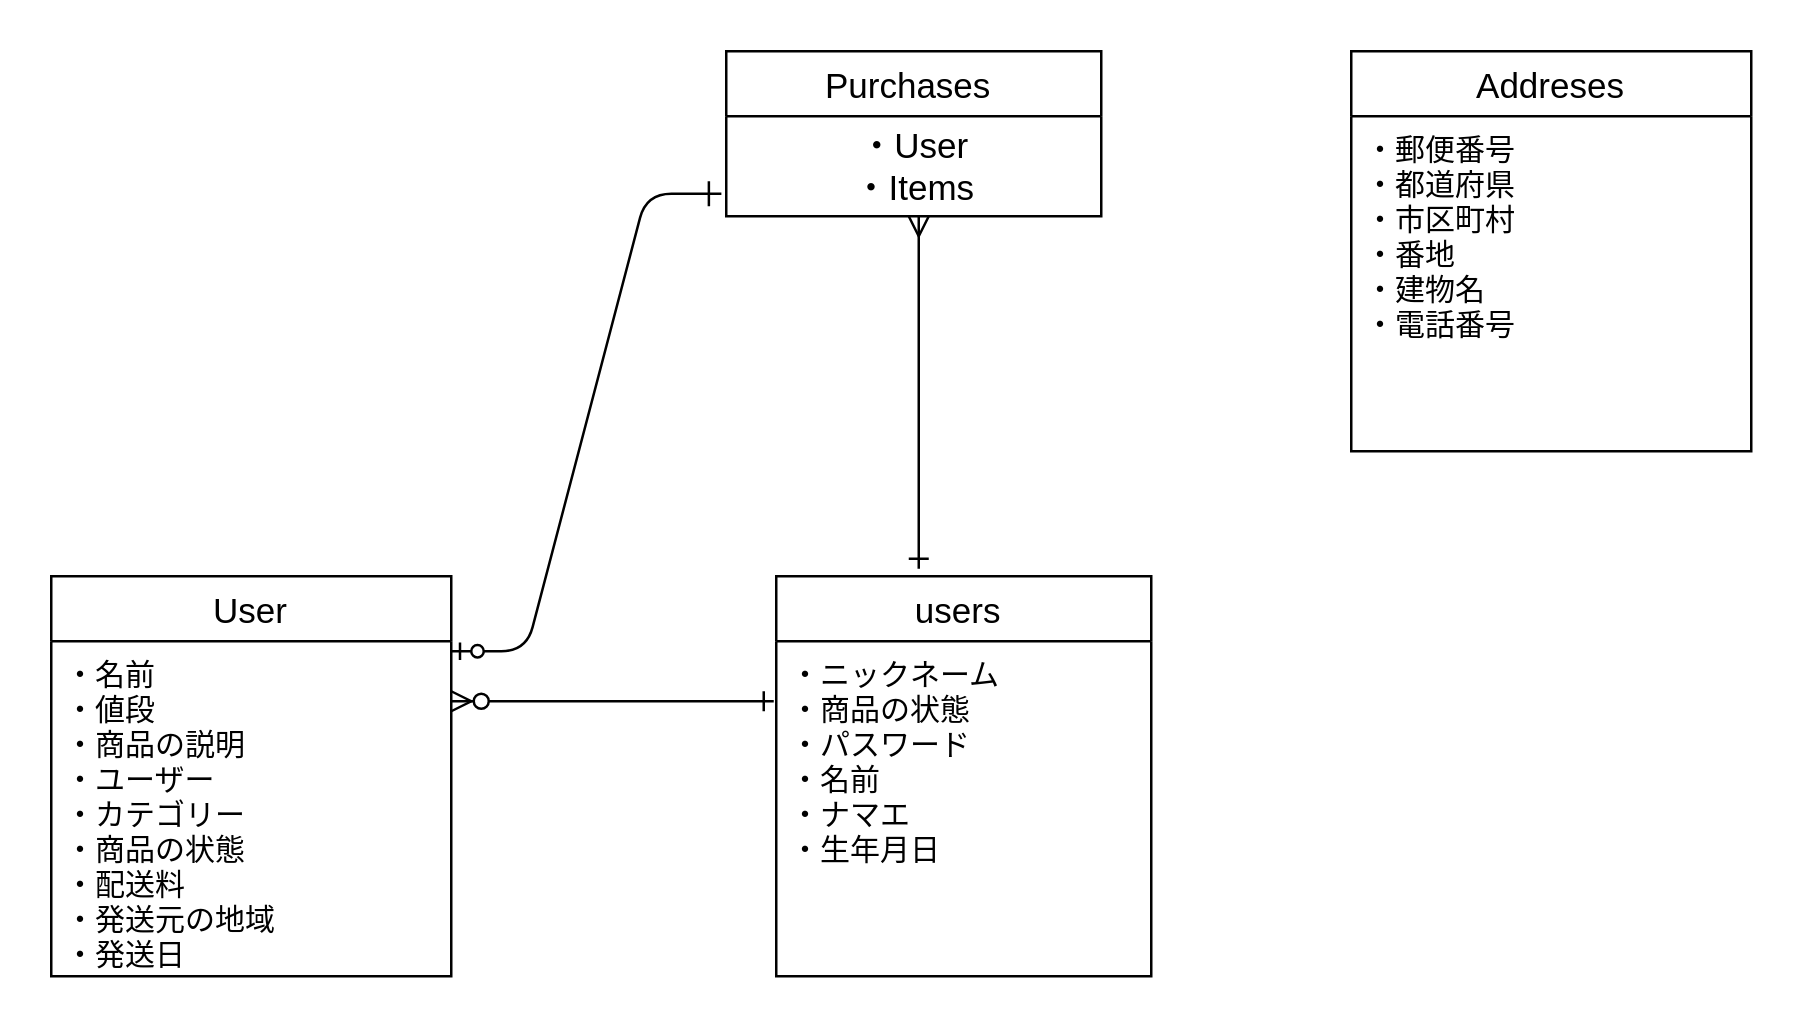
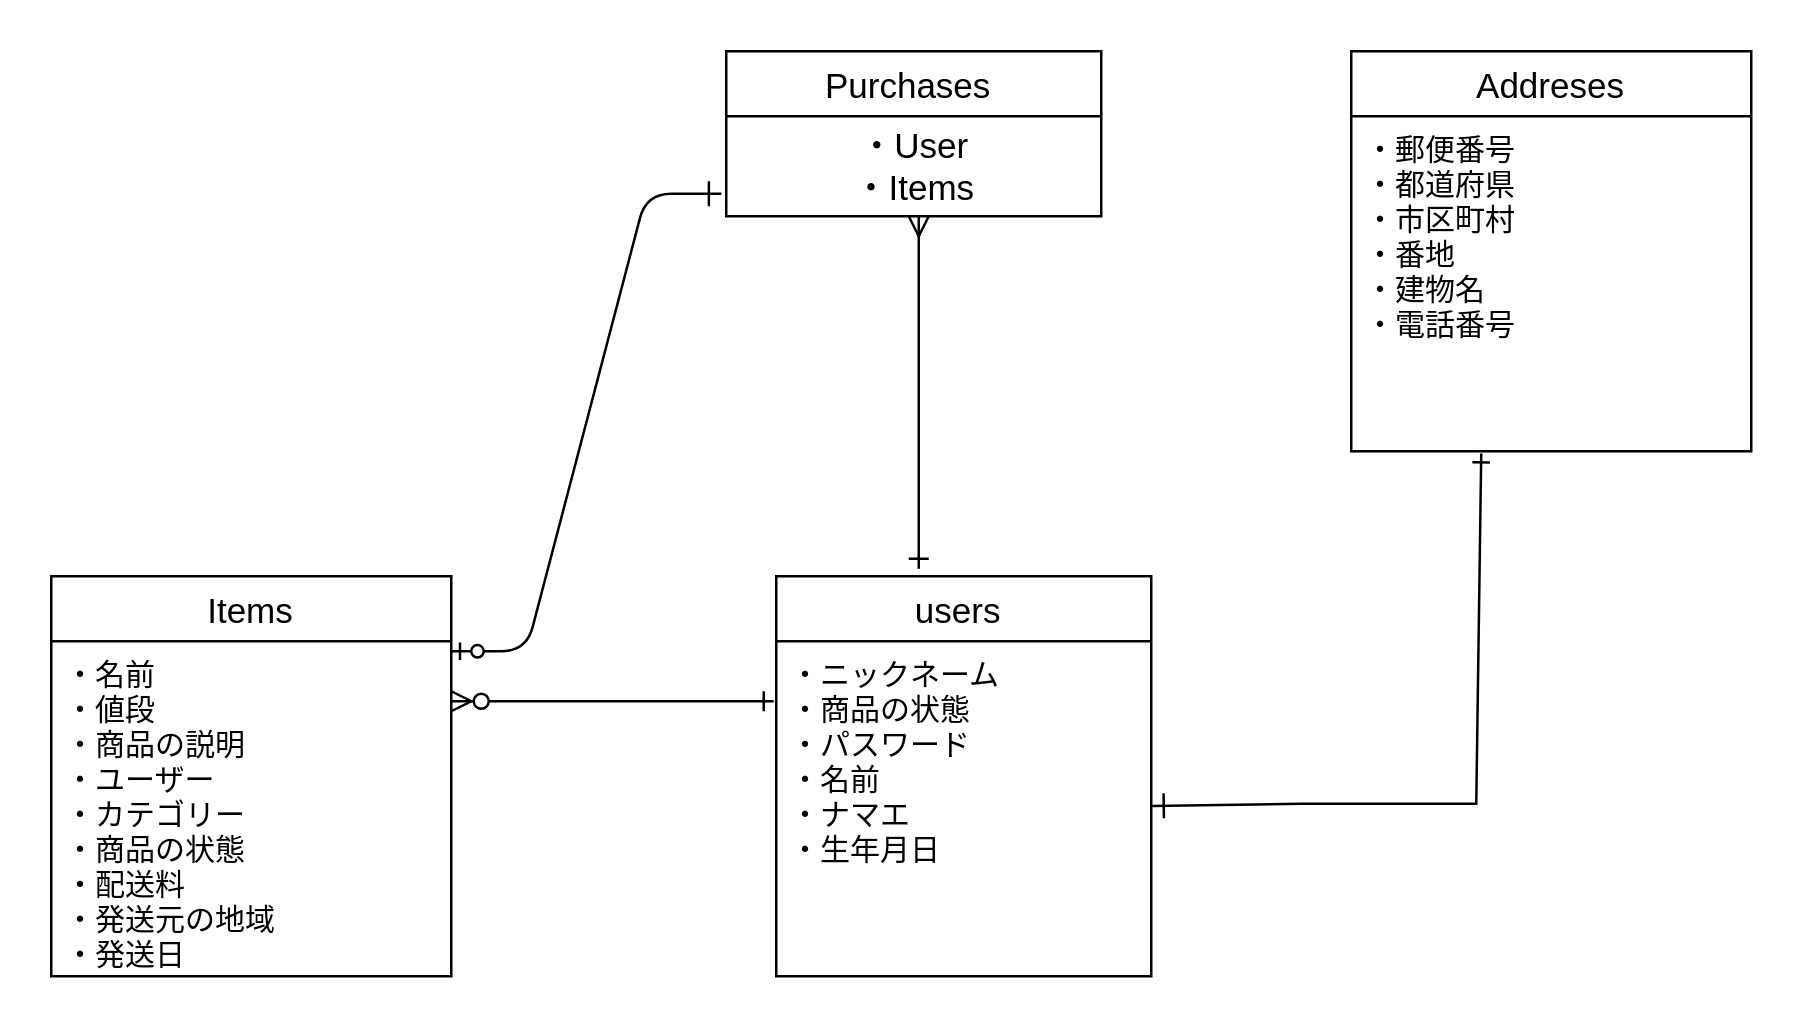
(250, 611) -> (250, 611)
none -> (1476, 790)
